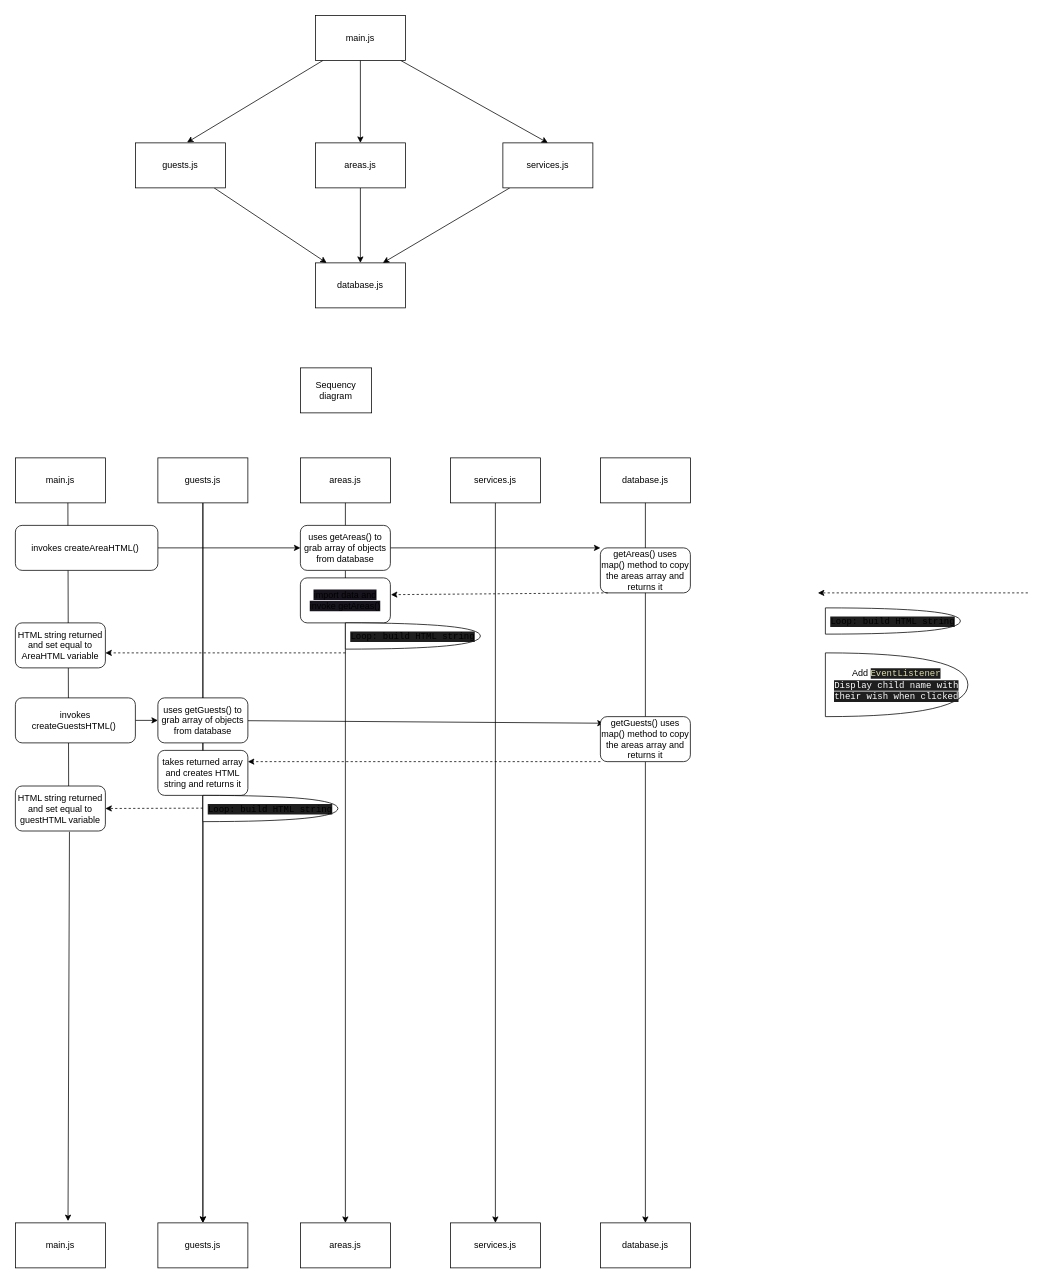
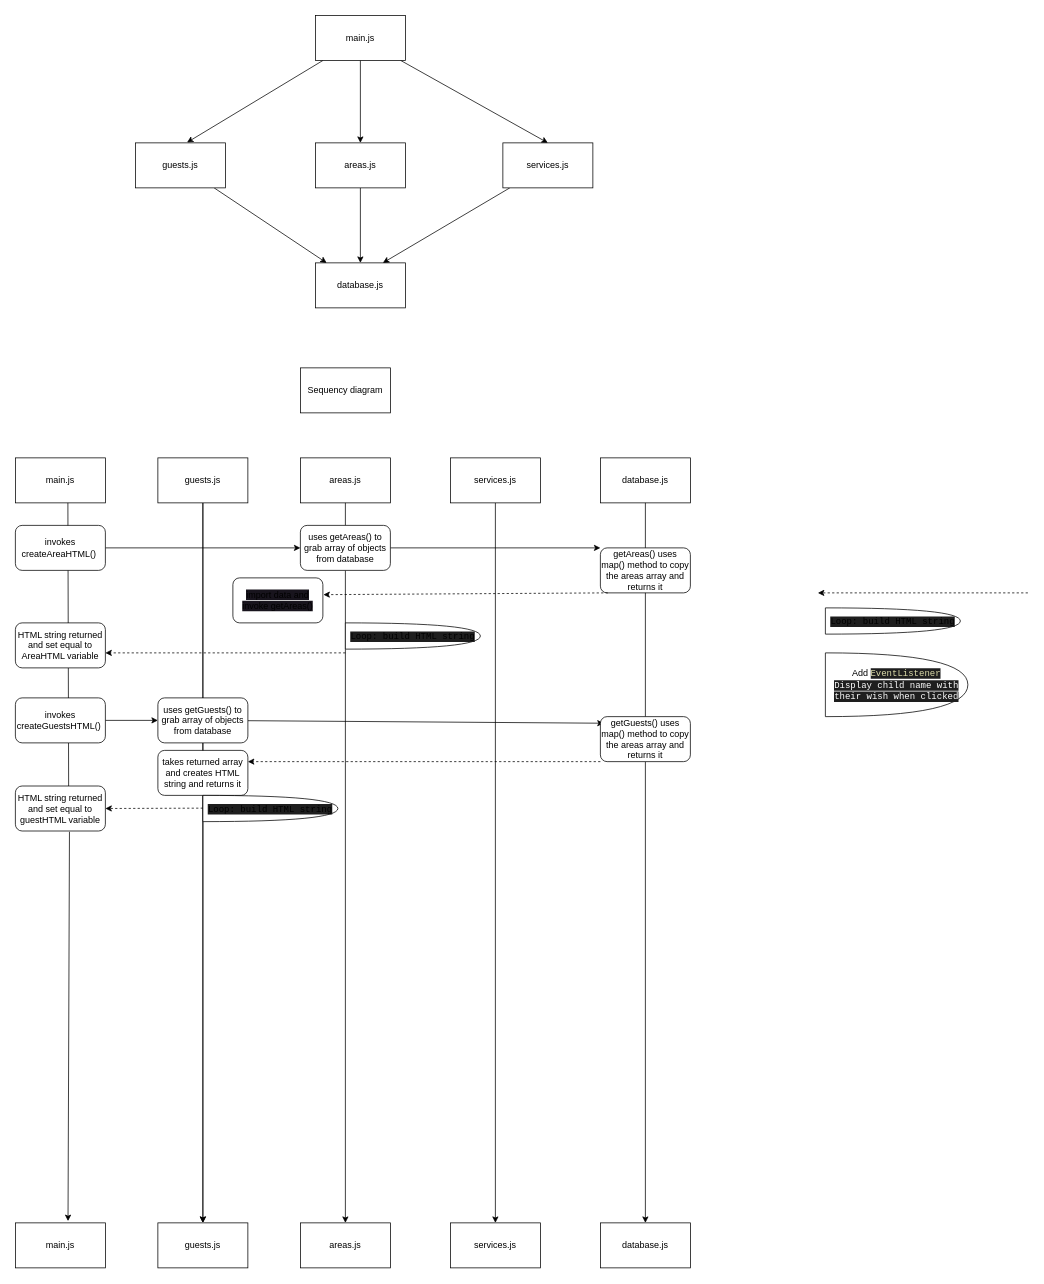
(336, 390) -> (345, 390)
(87, 548) -> (60, 548)
(345, 600) -> (278, 600)
(75, 720) -> (60, 720)
